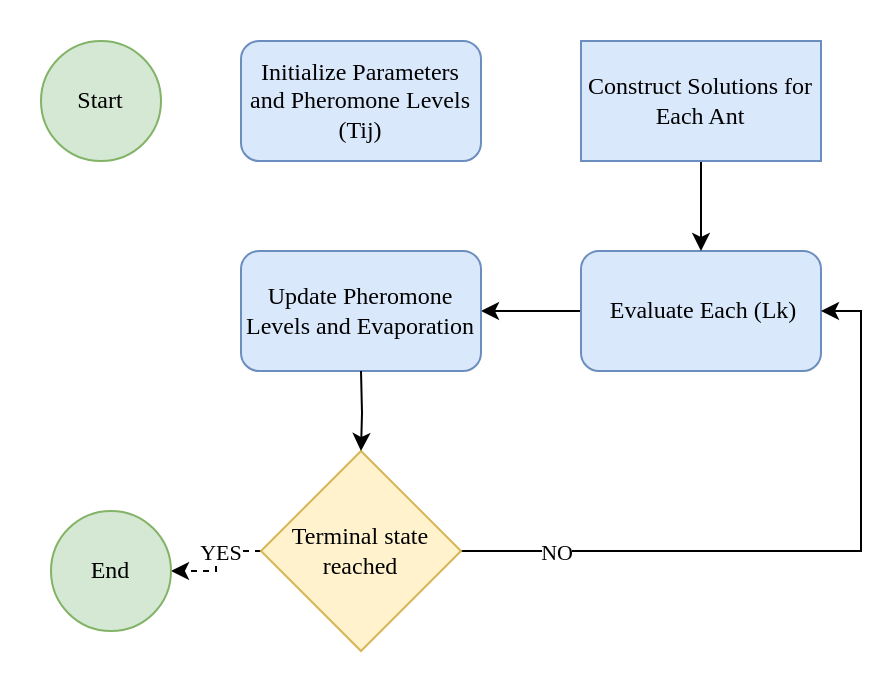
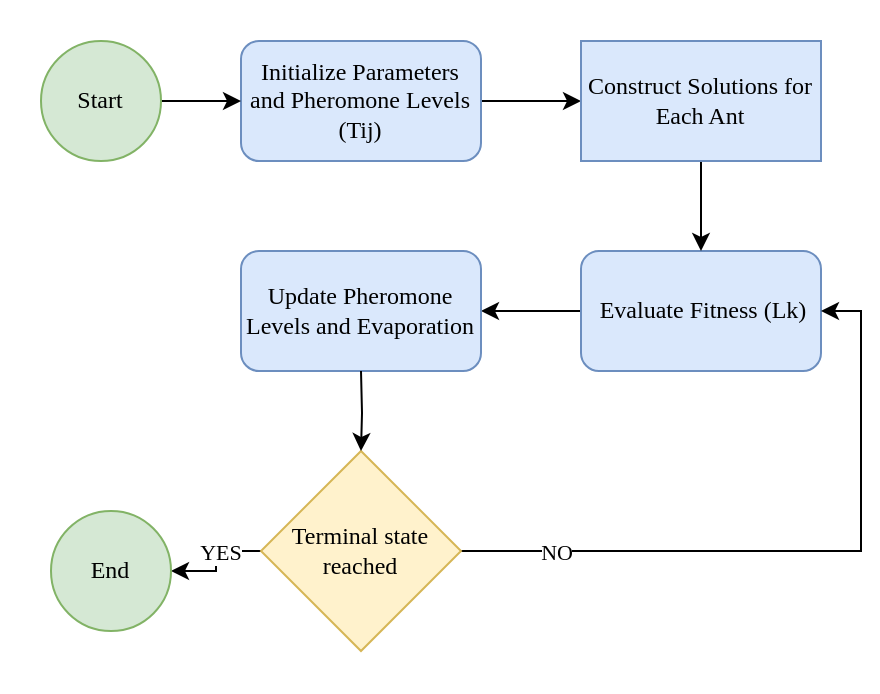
none -> (194, 101)
none -> (524, 101)
(701, 311) -> (701, 311)
(202, 571) -> (202, 571)
